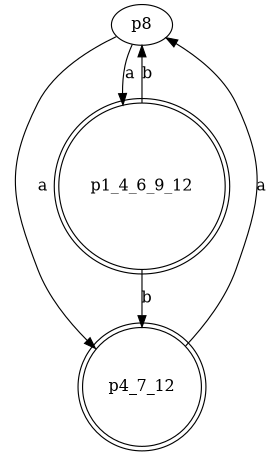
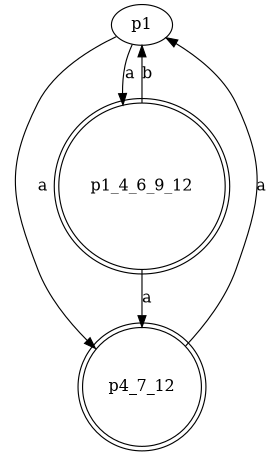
(142, 25) -> (142, 25)
(147, 298) -> (147, 298)
